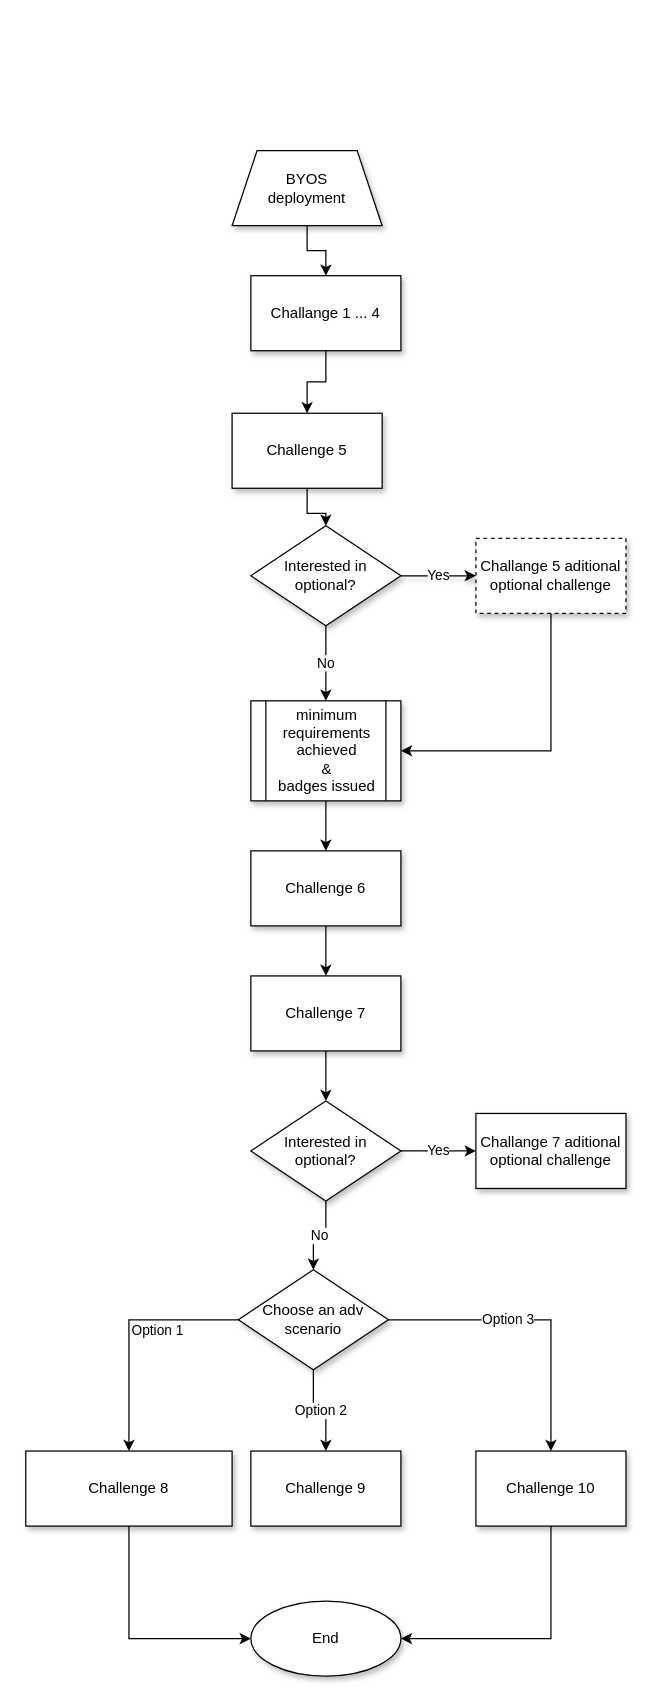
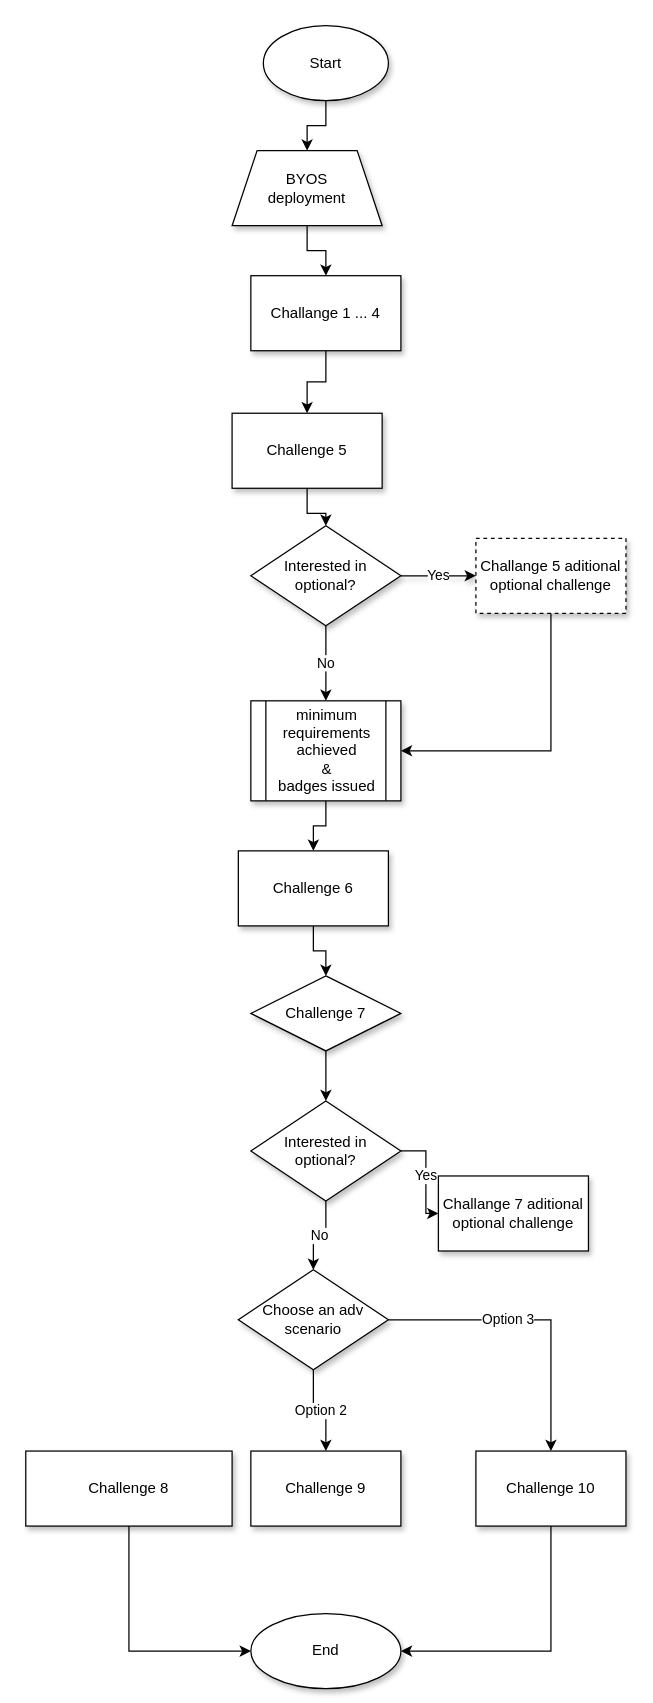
none -> (326, 63)
none -> (320, 126)
(326, 888) -> (313, 888)
(326, 1013) -> (326, 1013)
(551, 1151) -> (513, 1213)
(129, 1326) -> none
(326, 1638) -> (326, 1651)
